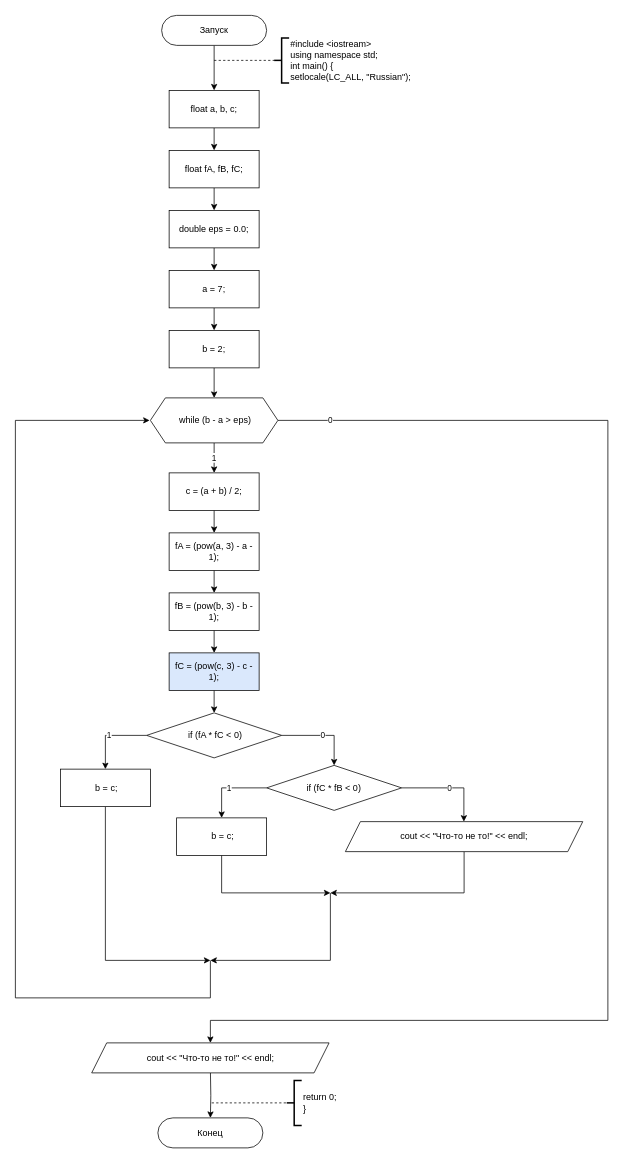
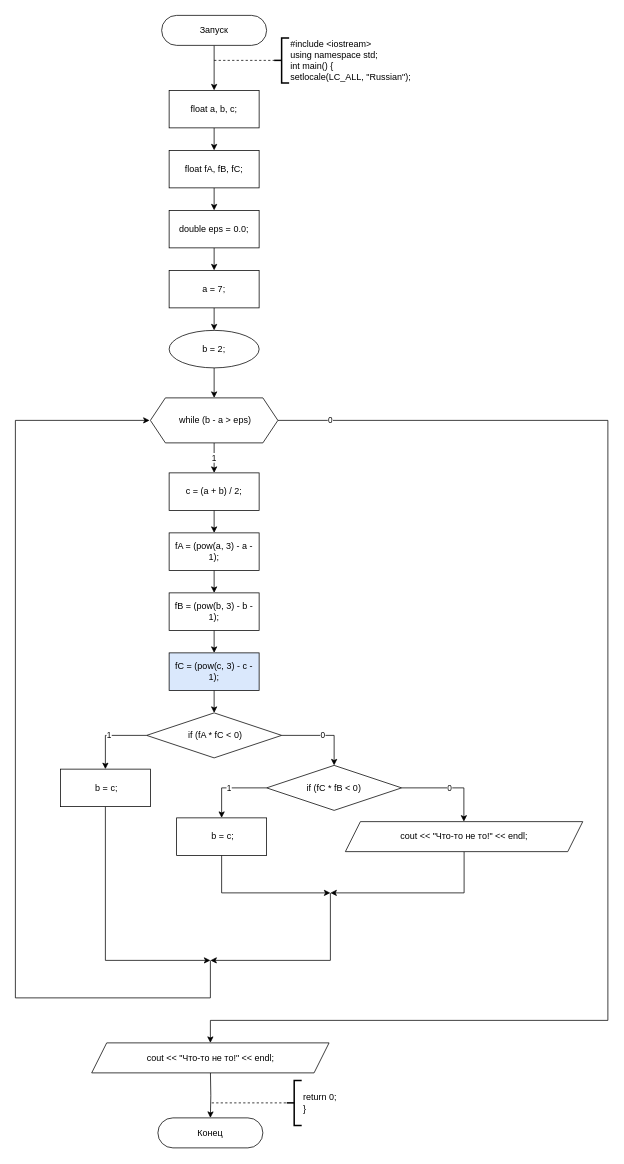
(214, 349) -> (214, 349)
